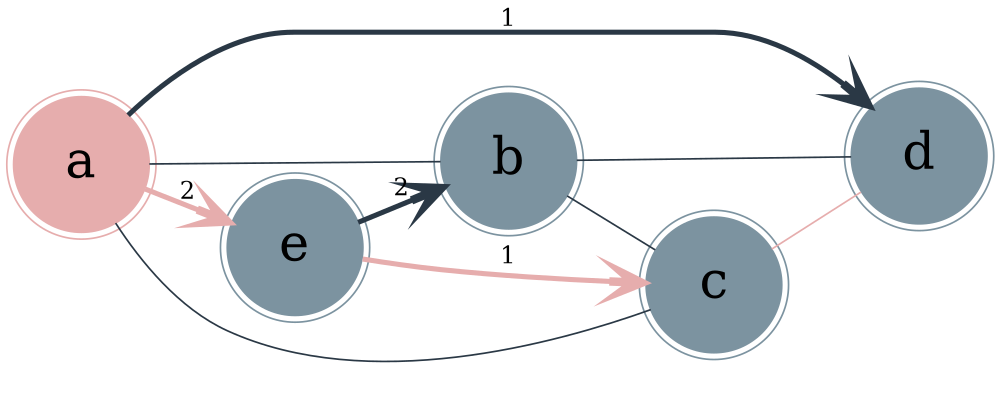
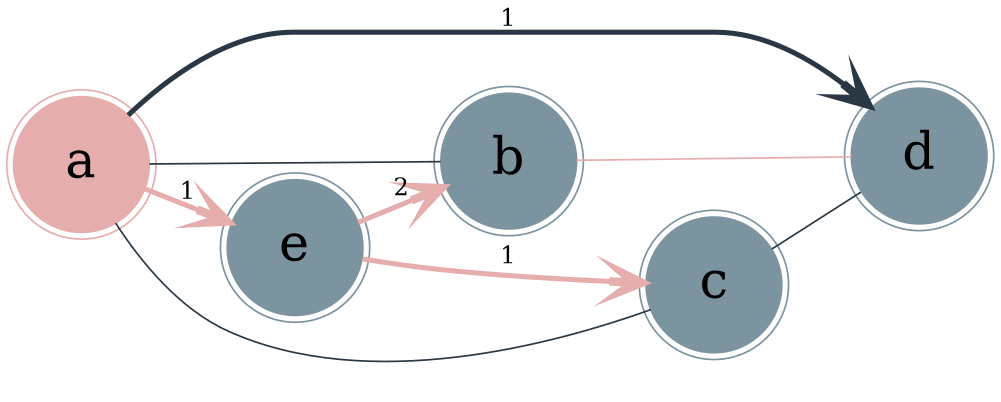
(714, 159) -> (714, 159)
(188, 192) -> (188, 192)
(386, 211) -> (386, 211)
(816, 221) -> (816, 221)
(611, 223) -> none
